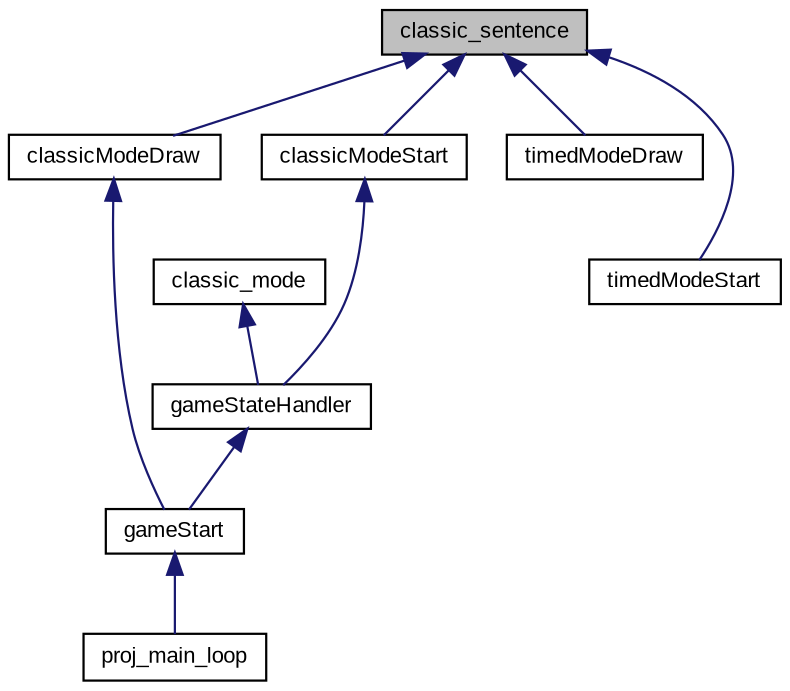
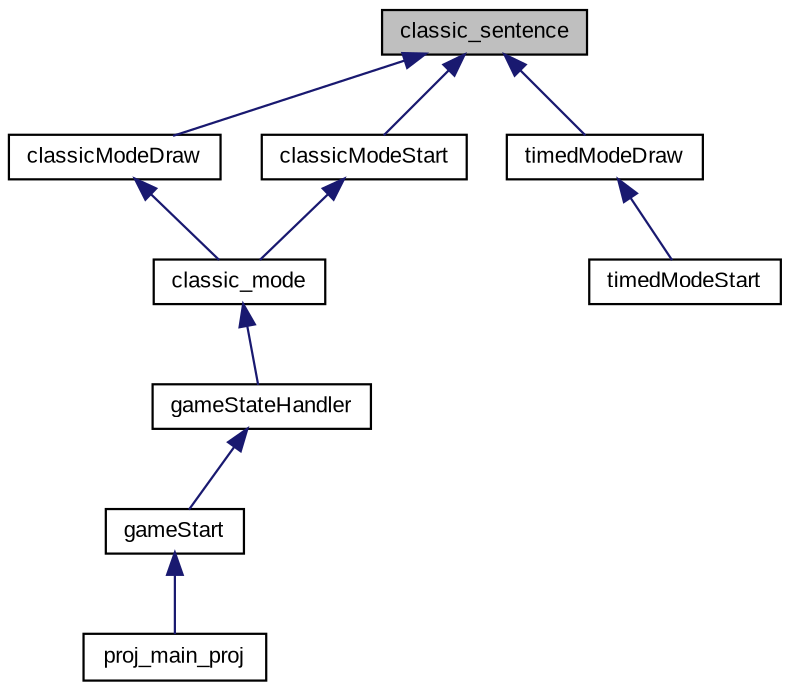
(721, 133) -> (651, 229)
(345, 303) -> (294, 227)
(121, 359) -> (185, 227)
(175, 657) -> (175, 657)
